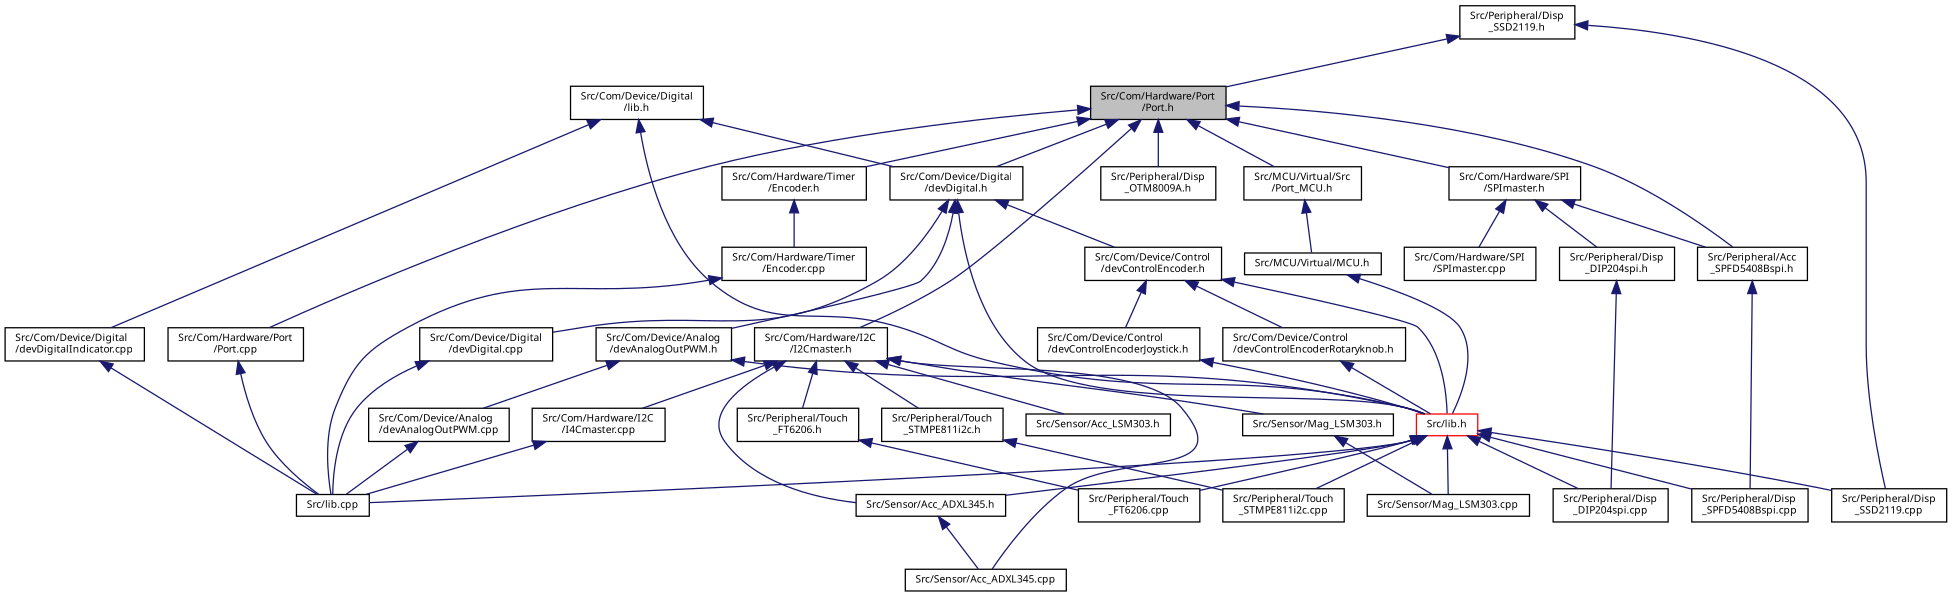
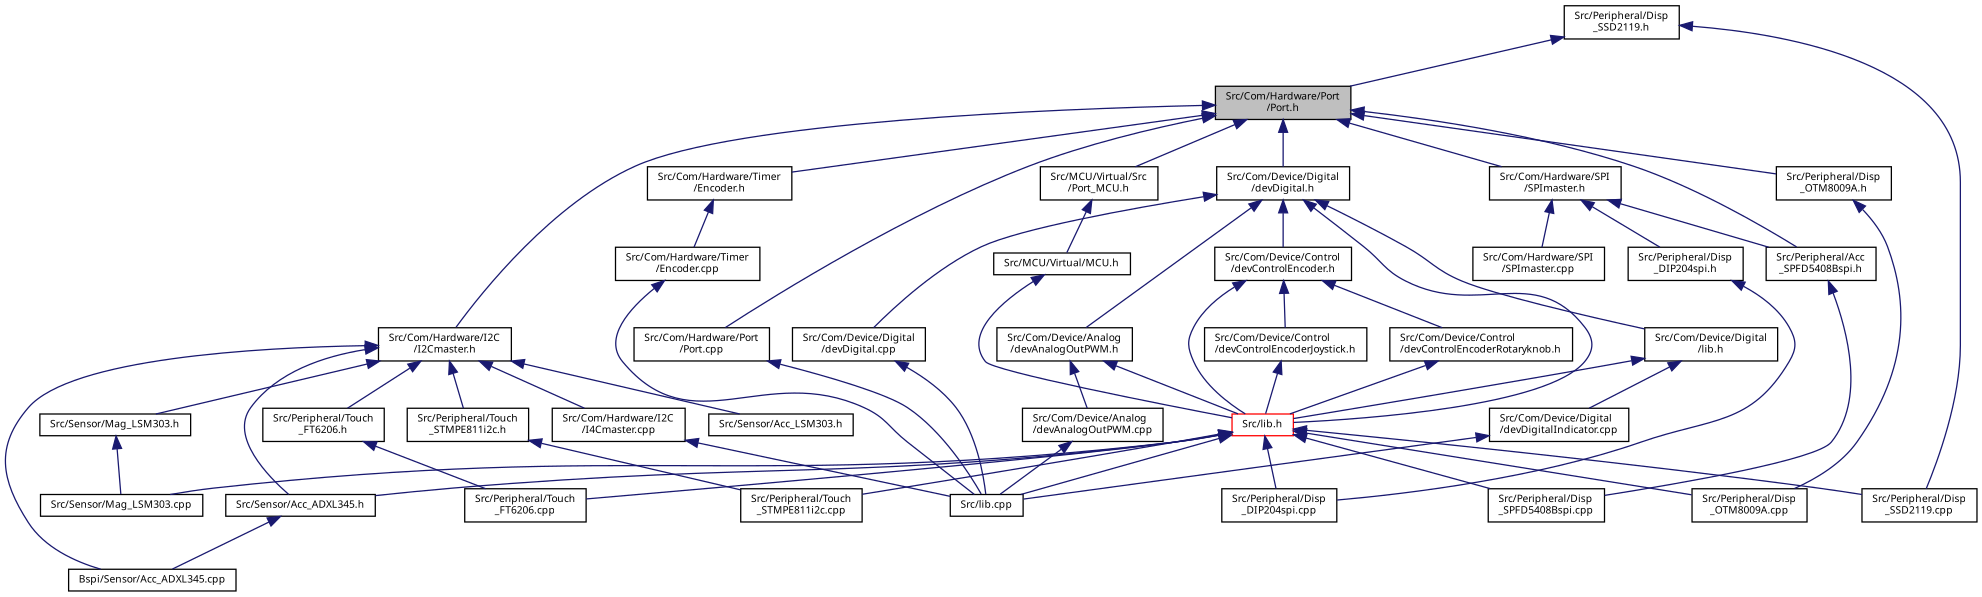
(785, 140) -> (1478, 287)
none -> (1750, 505)
(986, 580) -> (152, 580)
